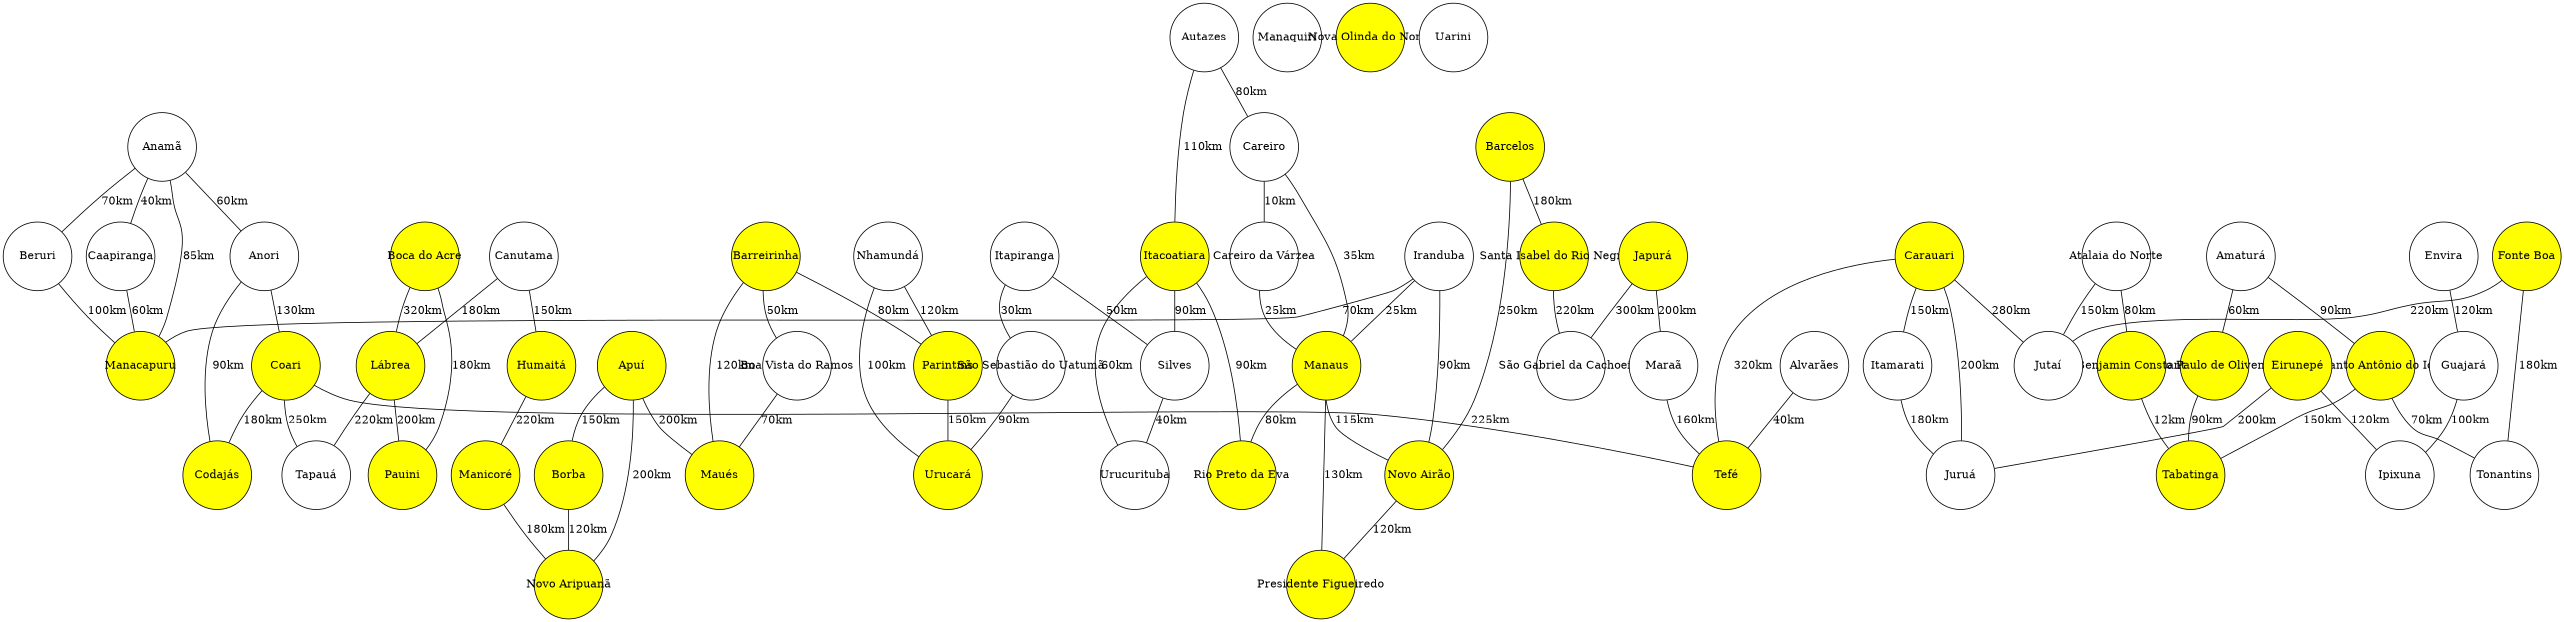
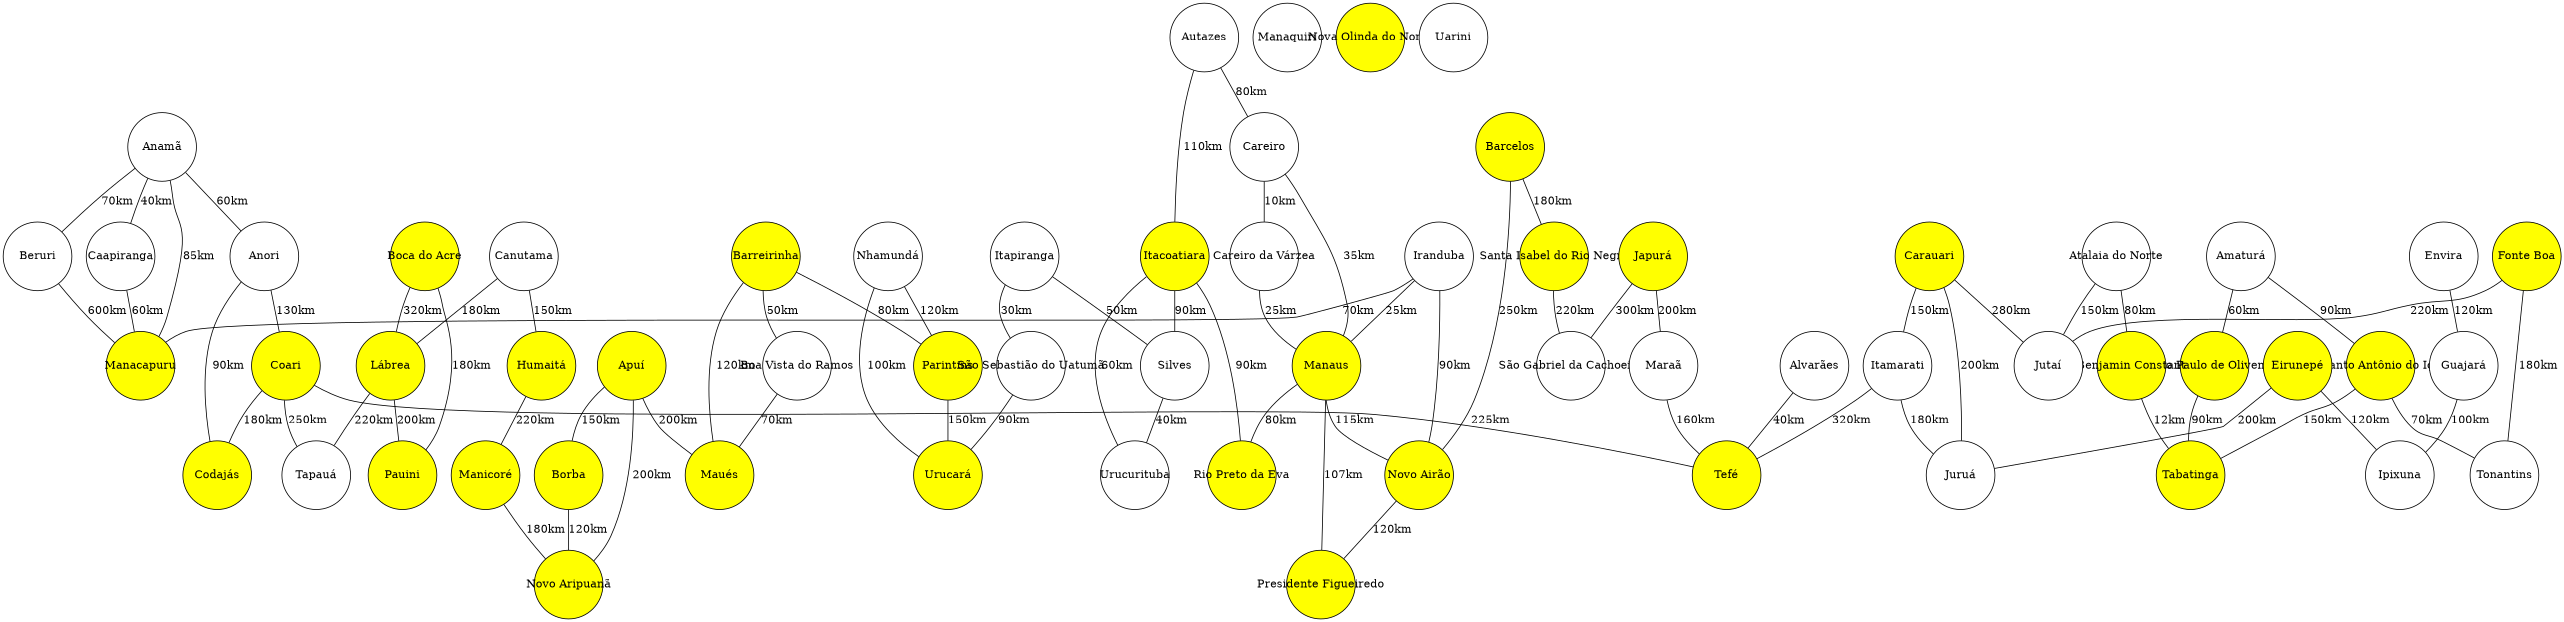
(1758, 308) -> (1816, 426)
(107, 311) -> (107, 311)
(1344, 475) -> (1344, 475)
